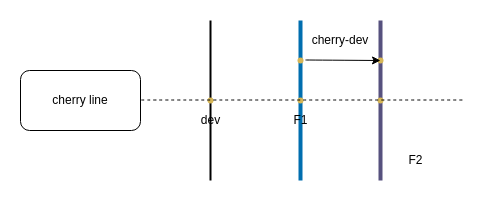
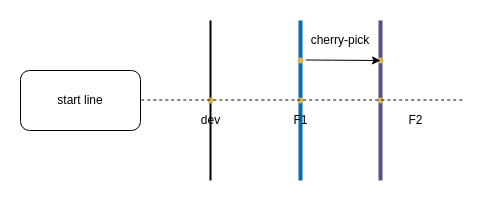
(341, 41) -> (341, 41)
(81, 101) -> (81, 101)
(416, 161) -> (416, 121)
